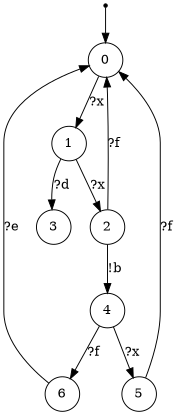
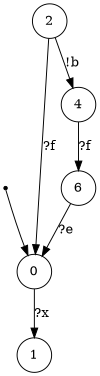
(86, 181) -> none
(54, 227) -> none
(139, 394) -> none
